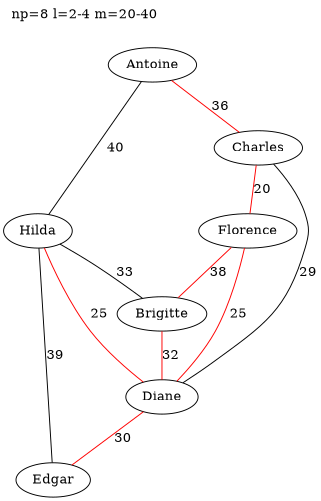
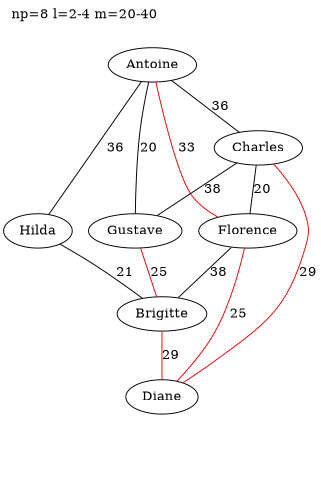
(205, 106) -> (205, 106)
(116, 148) -> (116, 148)
none -> (175, 157)
(253, 189) -> (253, 189)
none -> (135, 231)
(125, 272) -> (125, 272)
(205, 273) -> (205, 273)
(288, 291) -> (288, 291)
(84, 322) -> none
(171, 355) -> (171, 355)
(53, 480) -> none
